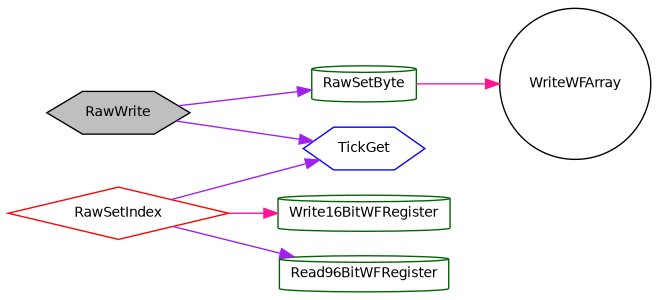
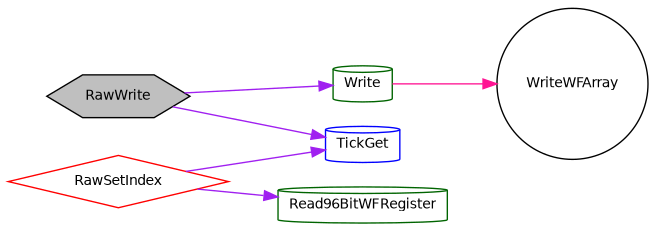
(364, 84) -> (363, 84)
(364, 149) -> (363, 144)
(364, 213) -> none
